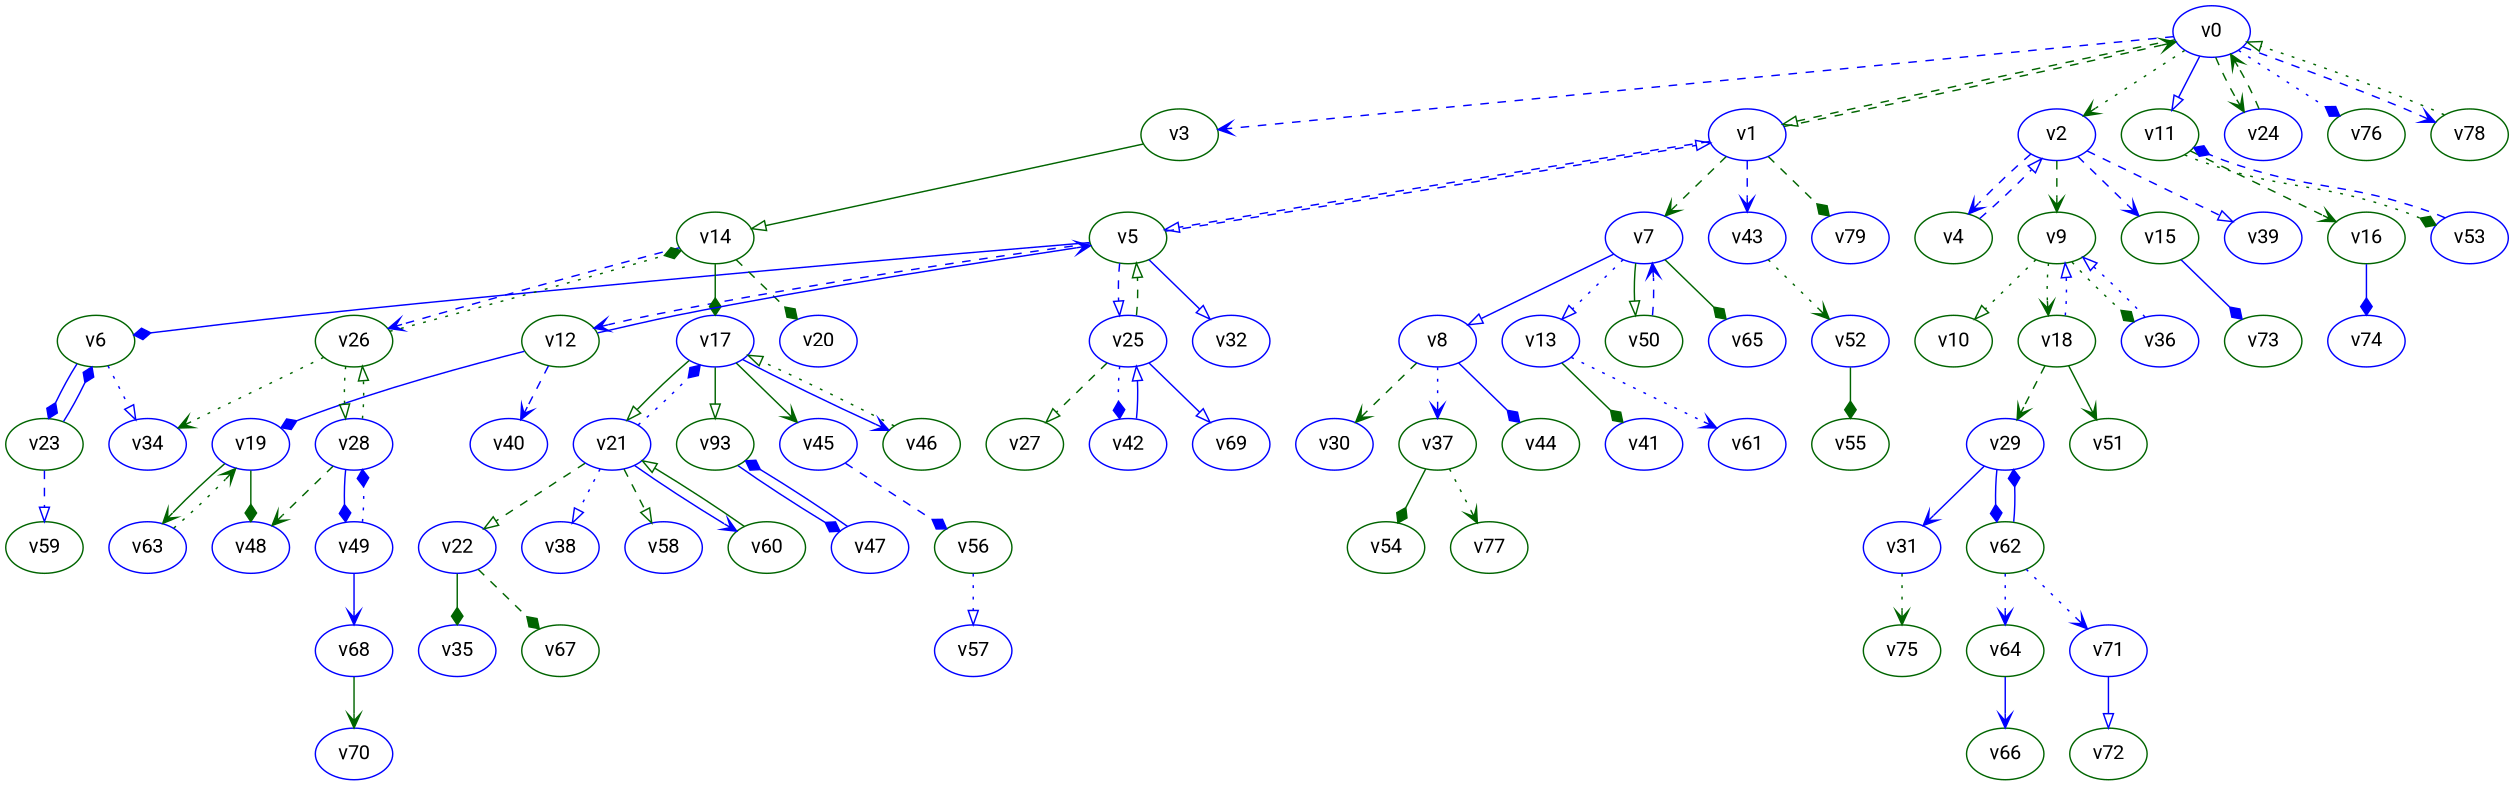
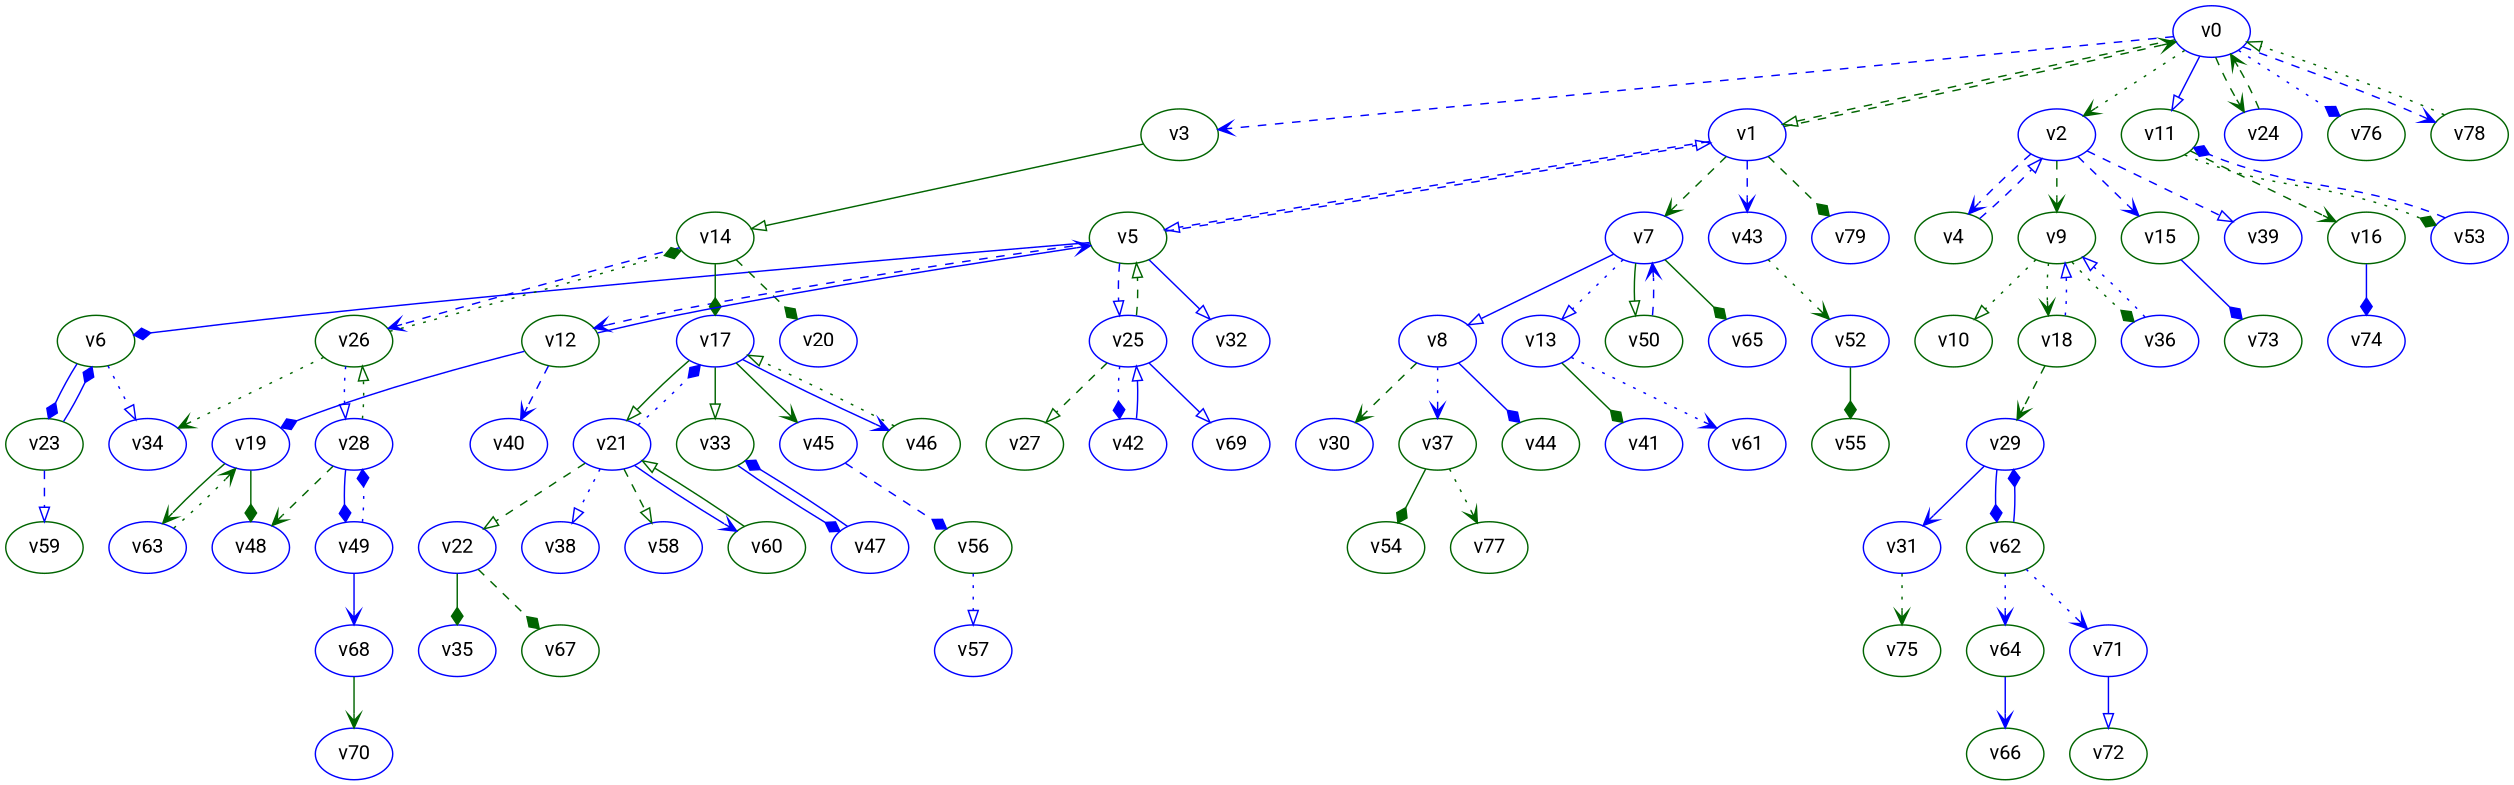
(344, 385) -> (344, 385)
(715, 444) -> (715, 444)
(2108, 444) -> none
